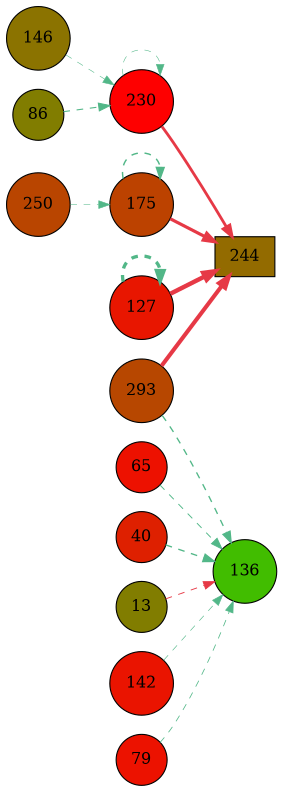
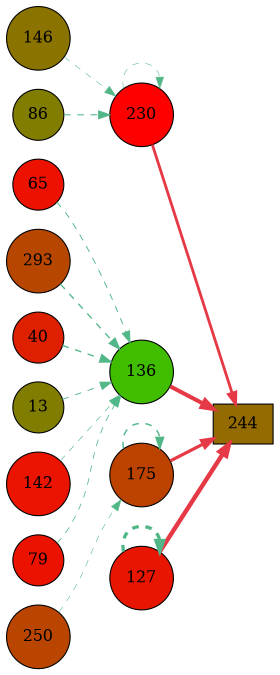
(192, 326) -> (187, 395)
(185, 592) -> (82, 393)
